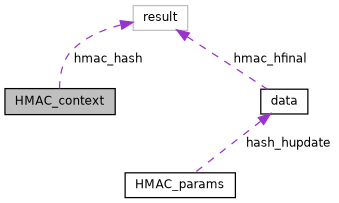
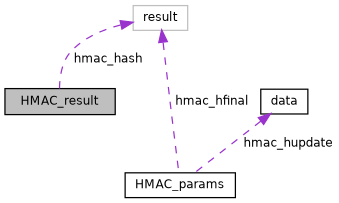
(228, 63) -> (171, 108)
(60, 102) -> (60, 102)
(287, 144) -> (287, 144)
